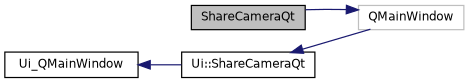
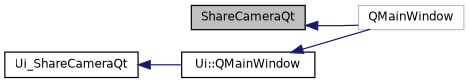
(326, 9) -> (338, 26)
(71, 65) -> (71, 65)
(248, 65) -> (248, 65)
